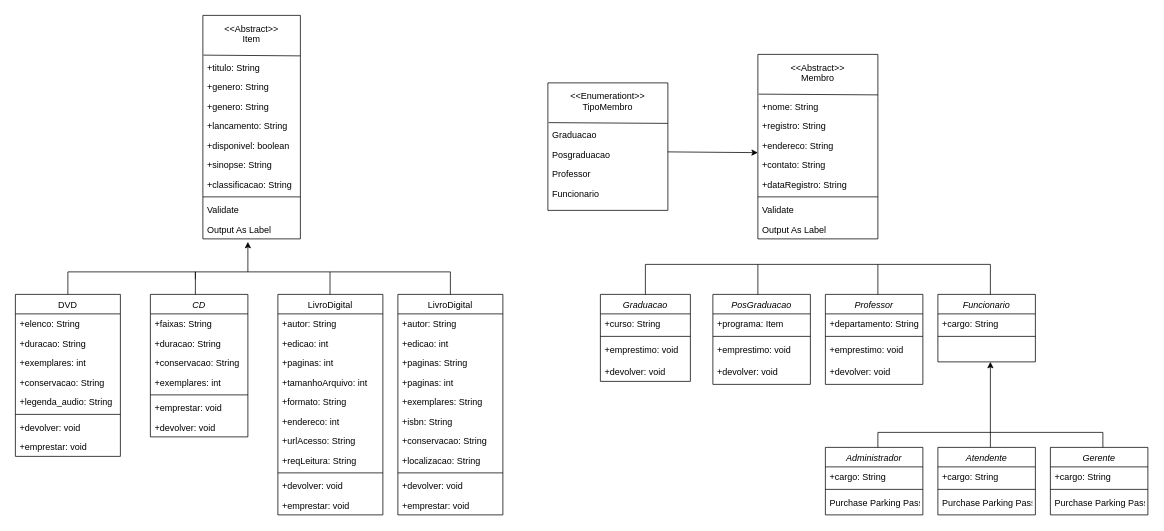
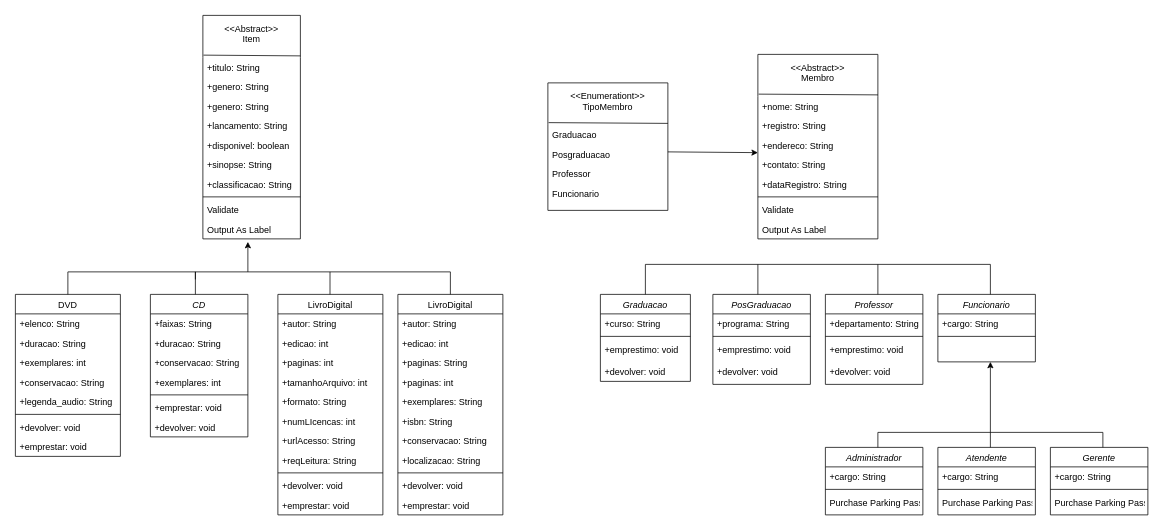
(752, 324) -> (756, 324)
(314, 422) -> (321, 422)
